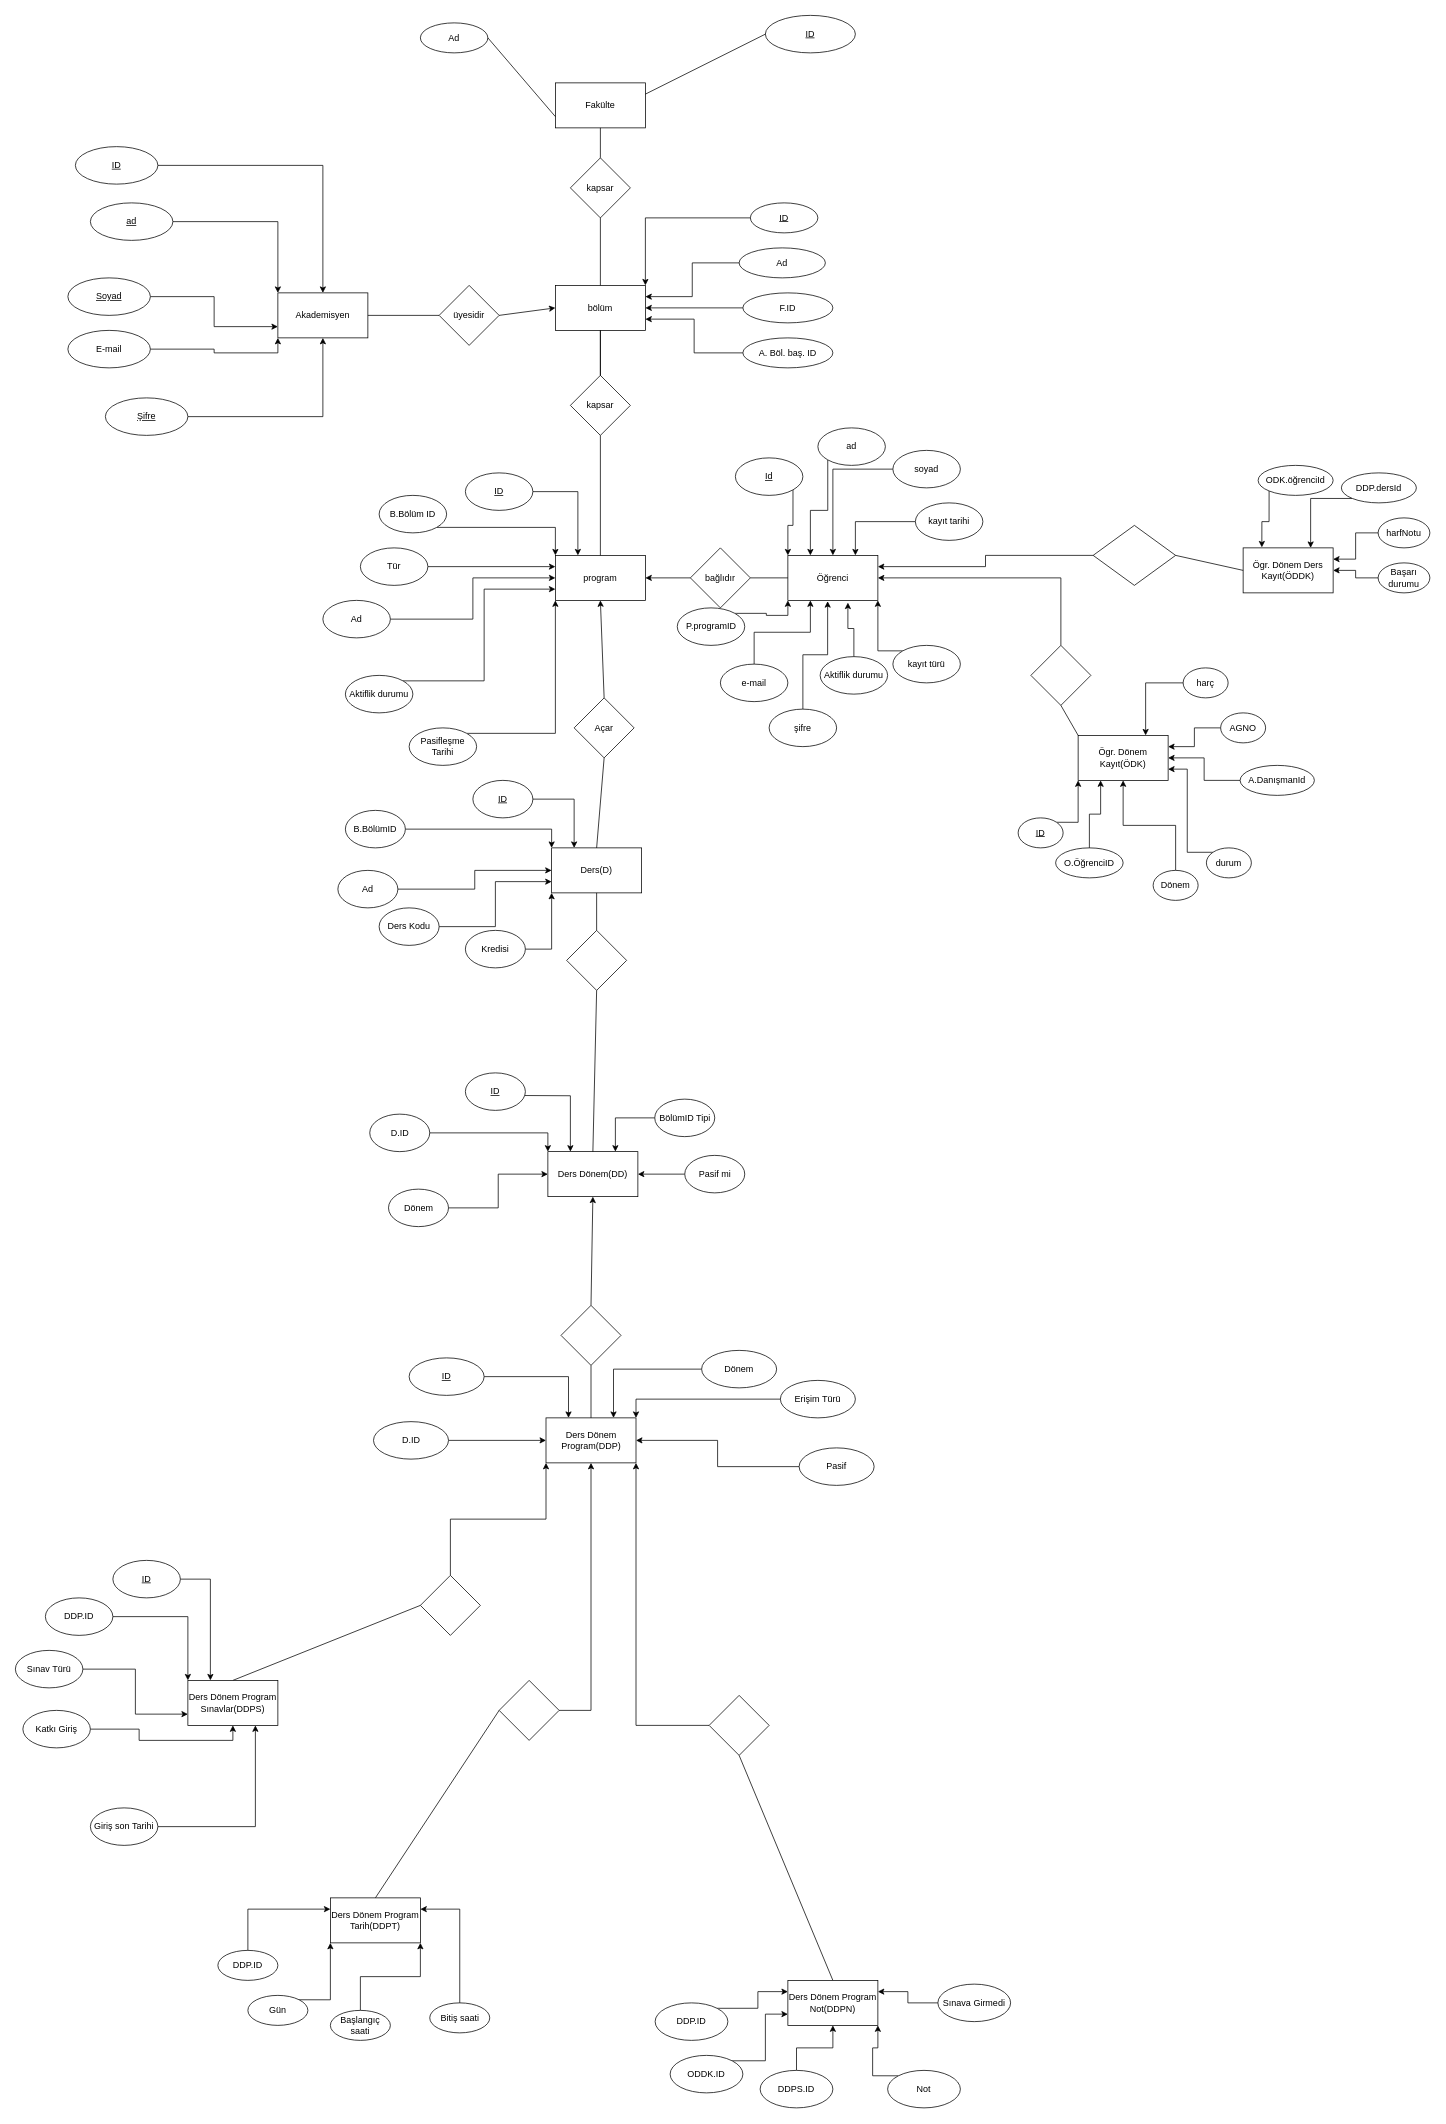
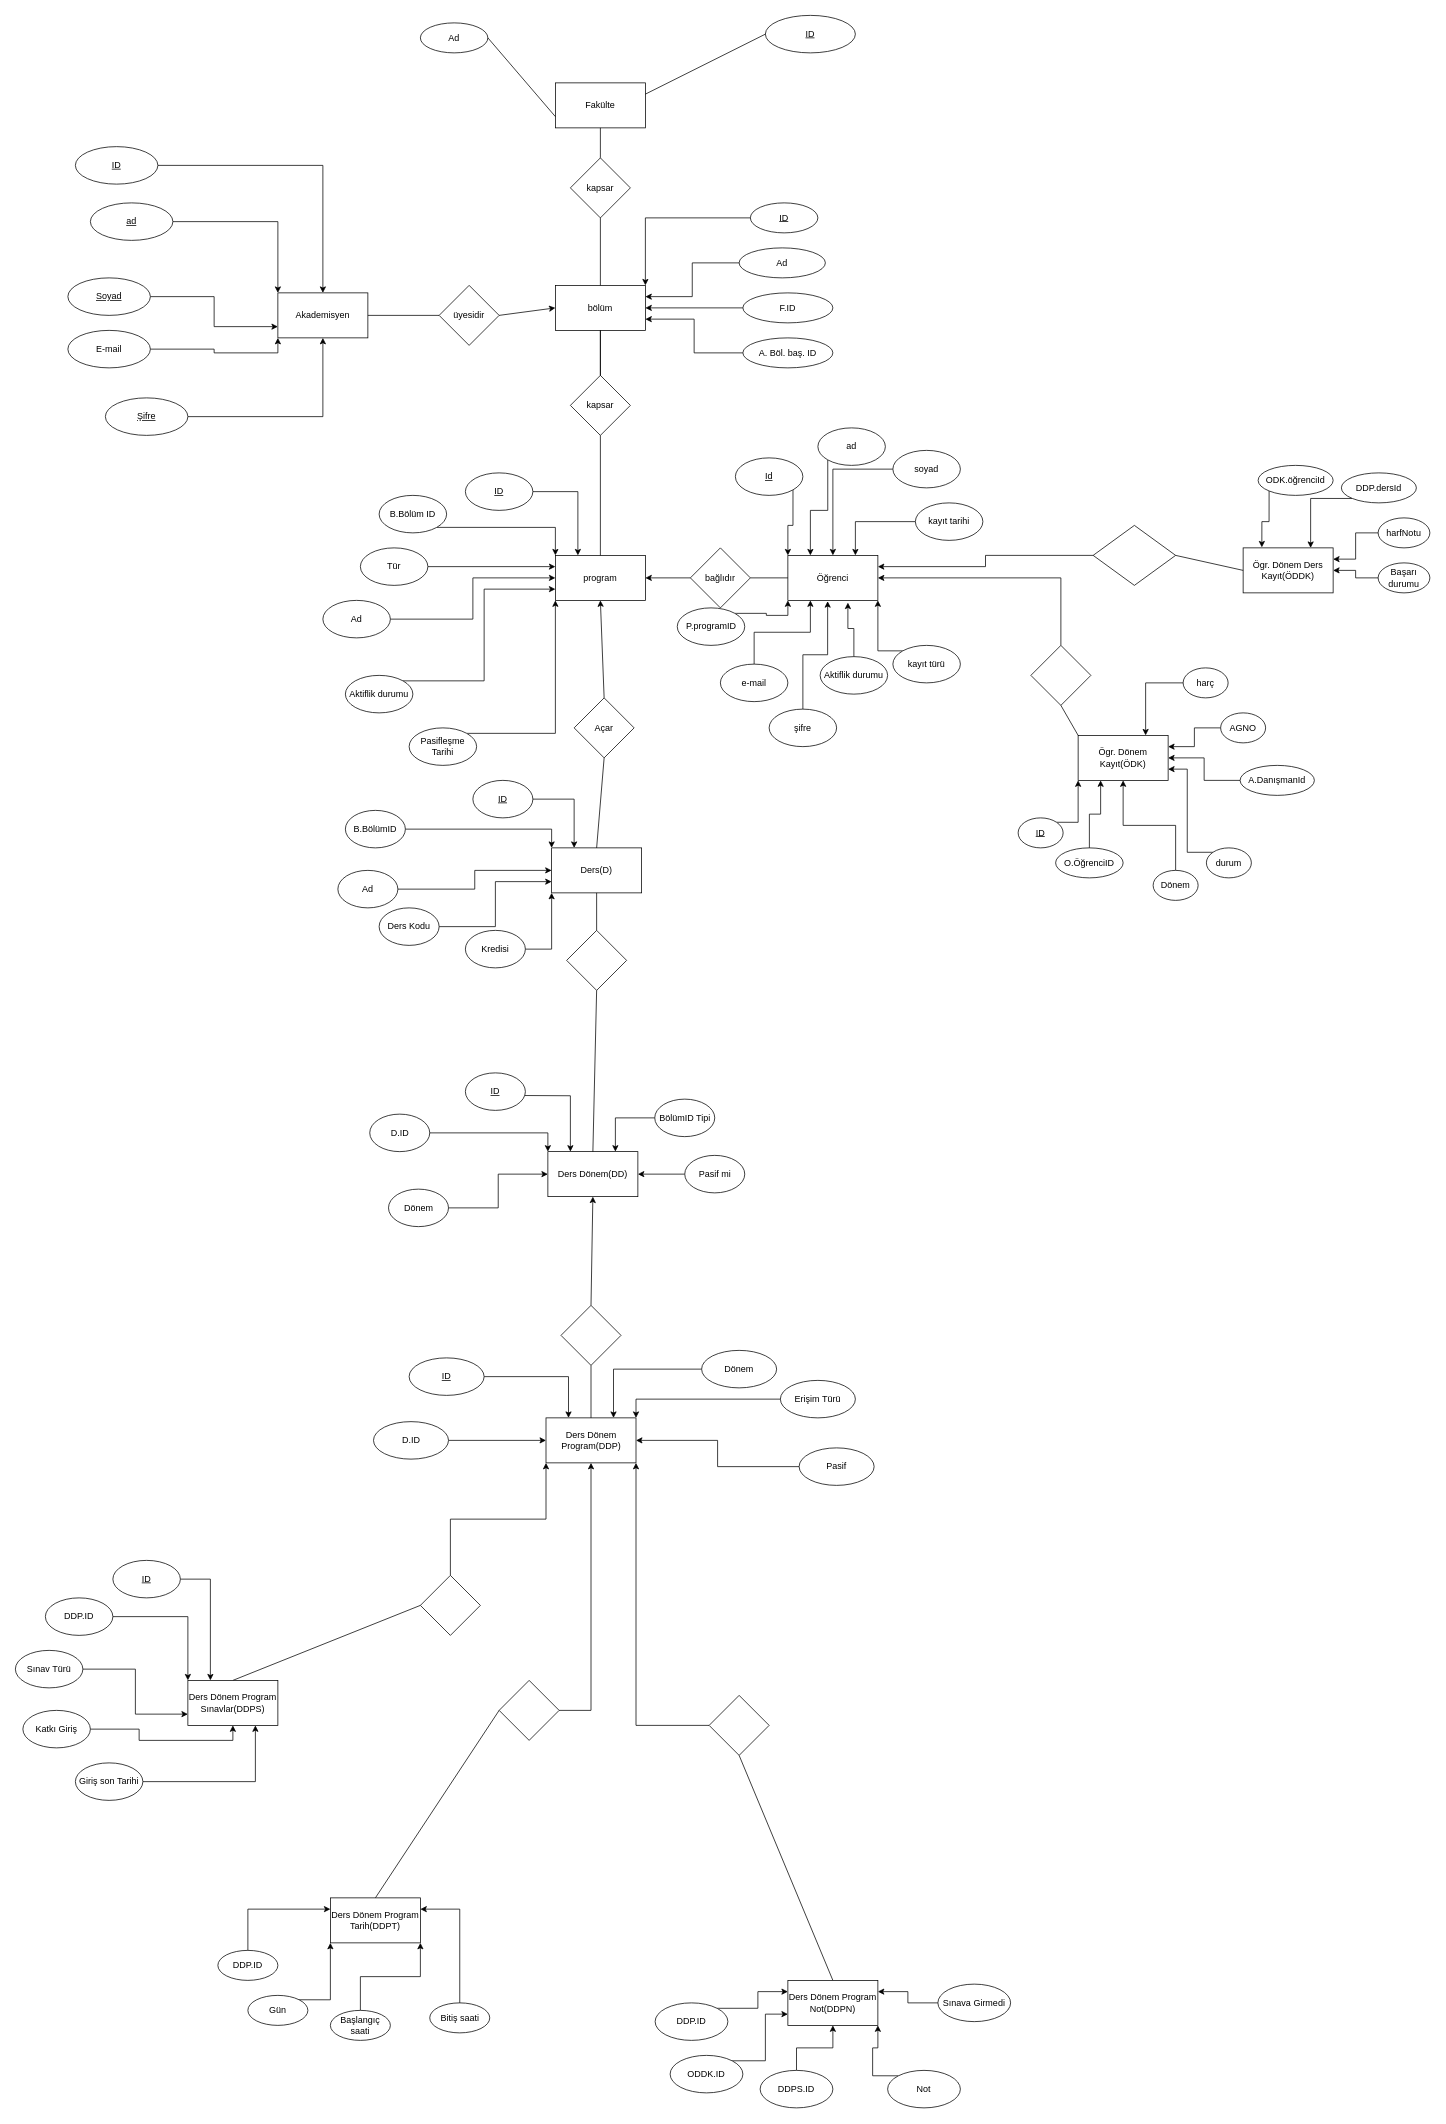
(124, 1827) -> (109, 1782)
